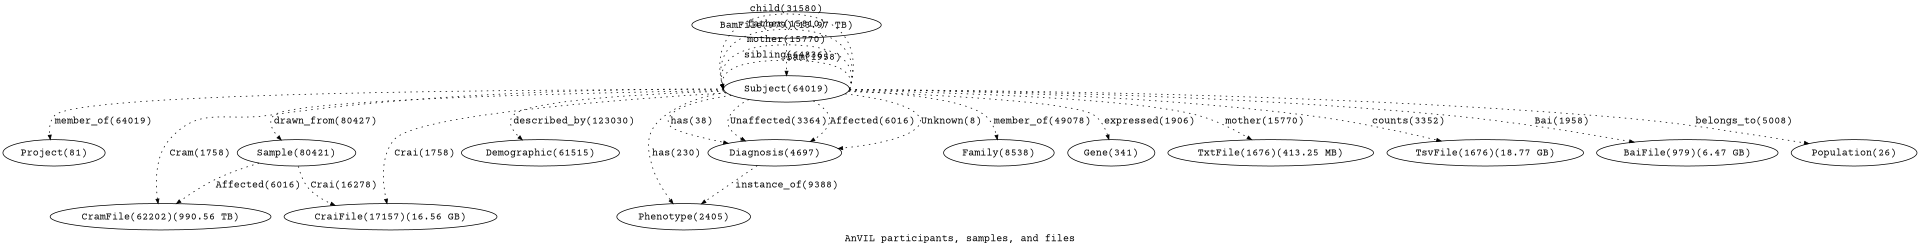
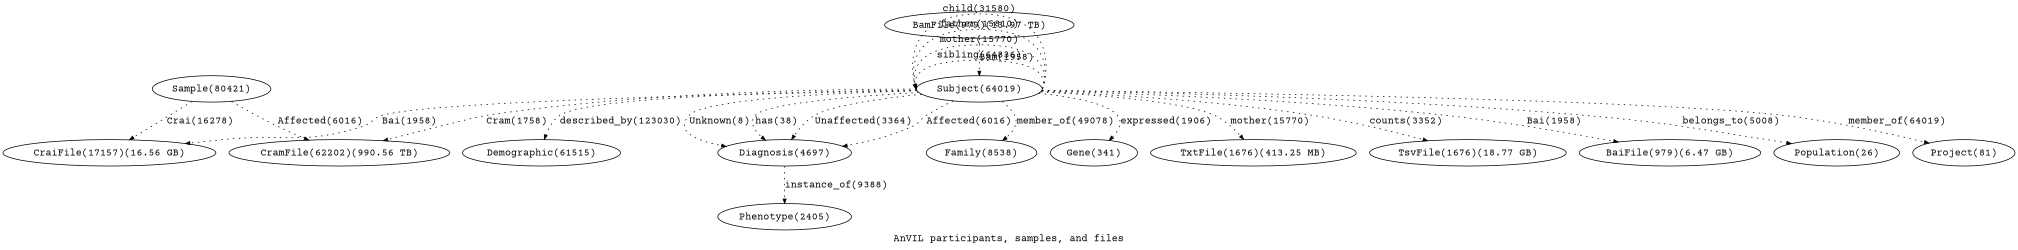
(486, 97) -> none
(654, 126) -> none
(425, 153) -> (410, 121)
